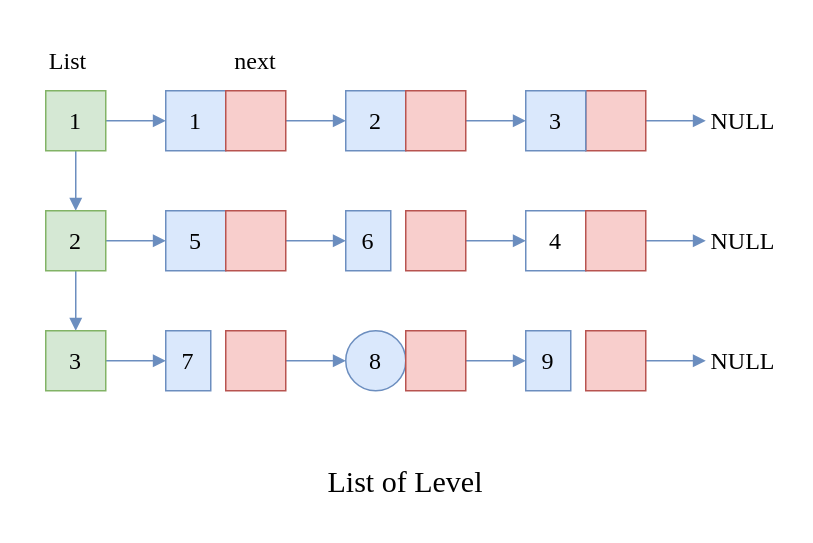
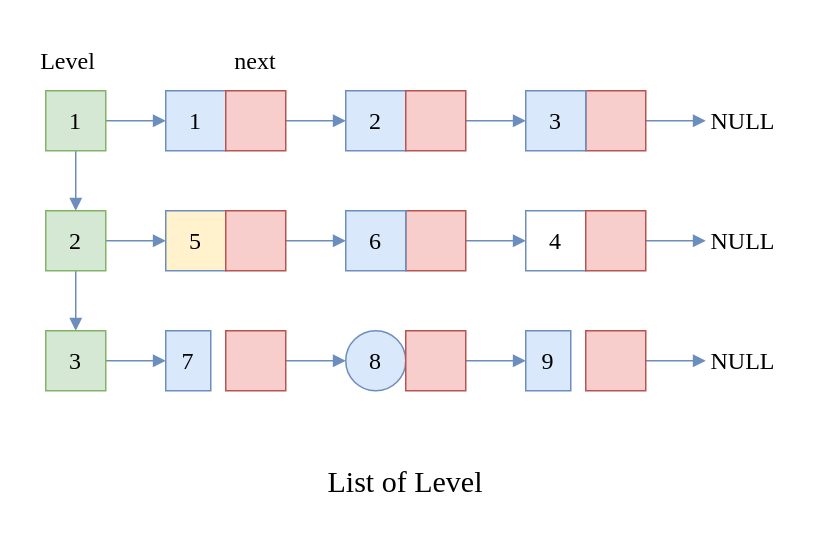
(68, 61) -> (68, 61)
(196, 241) -> (196, 241)
(368, 241) -> (376, 241)
